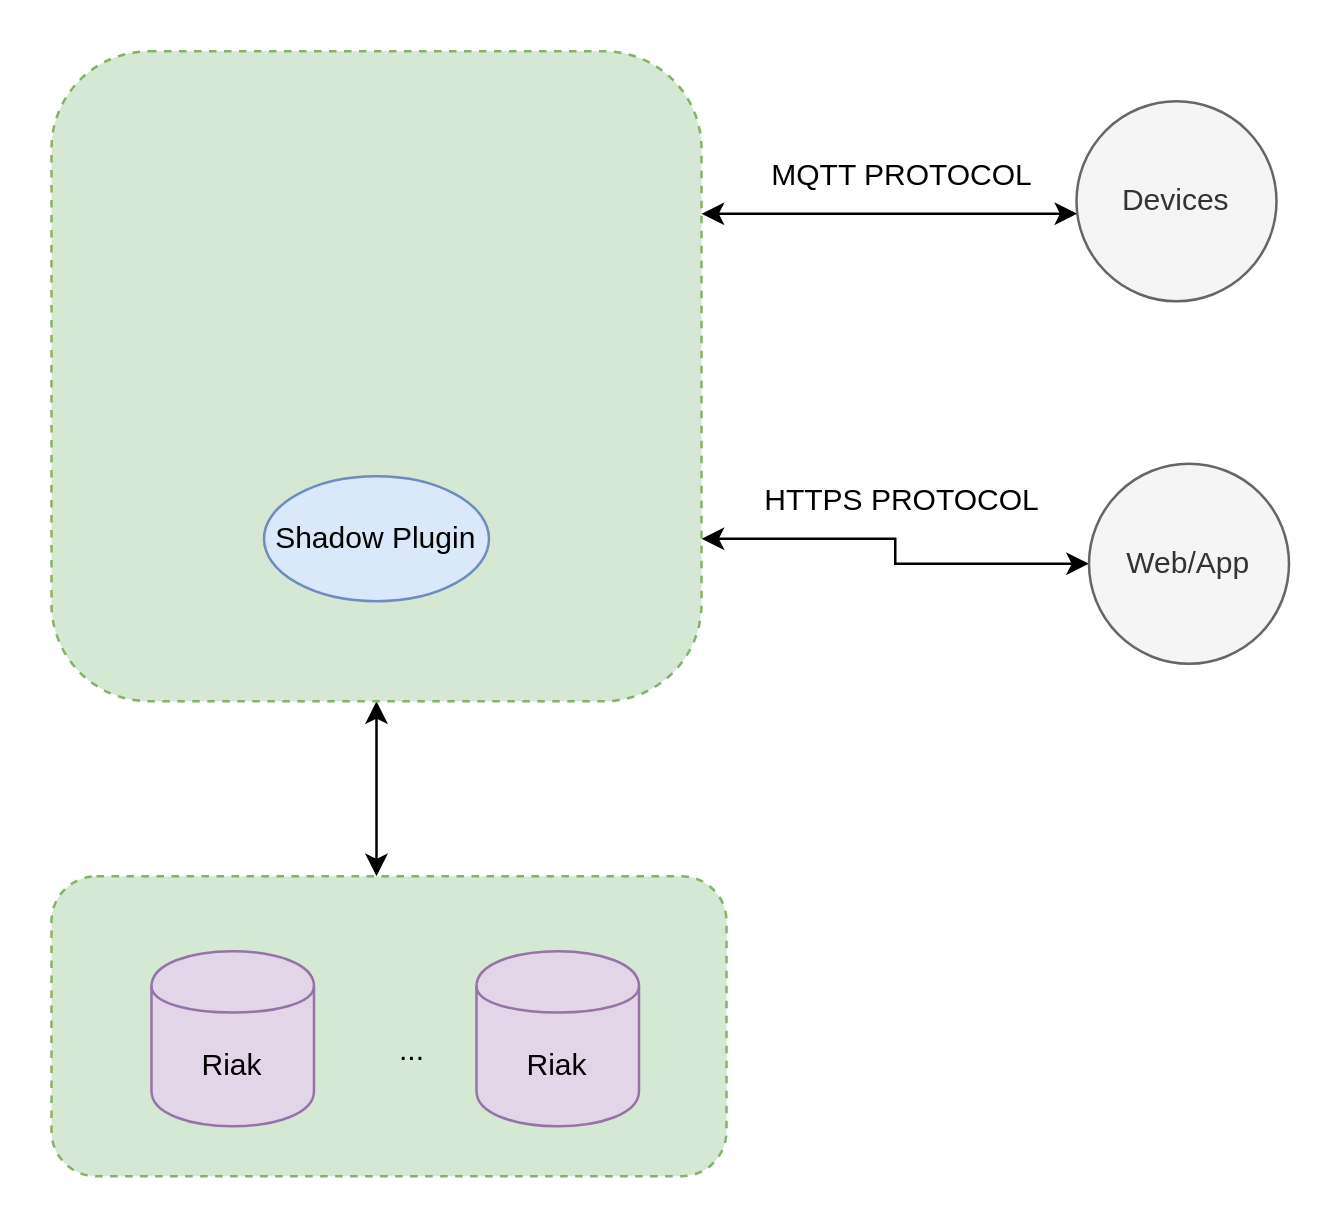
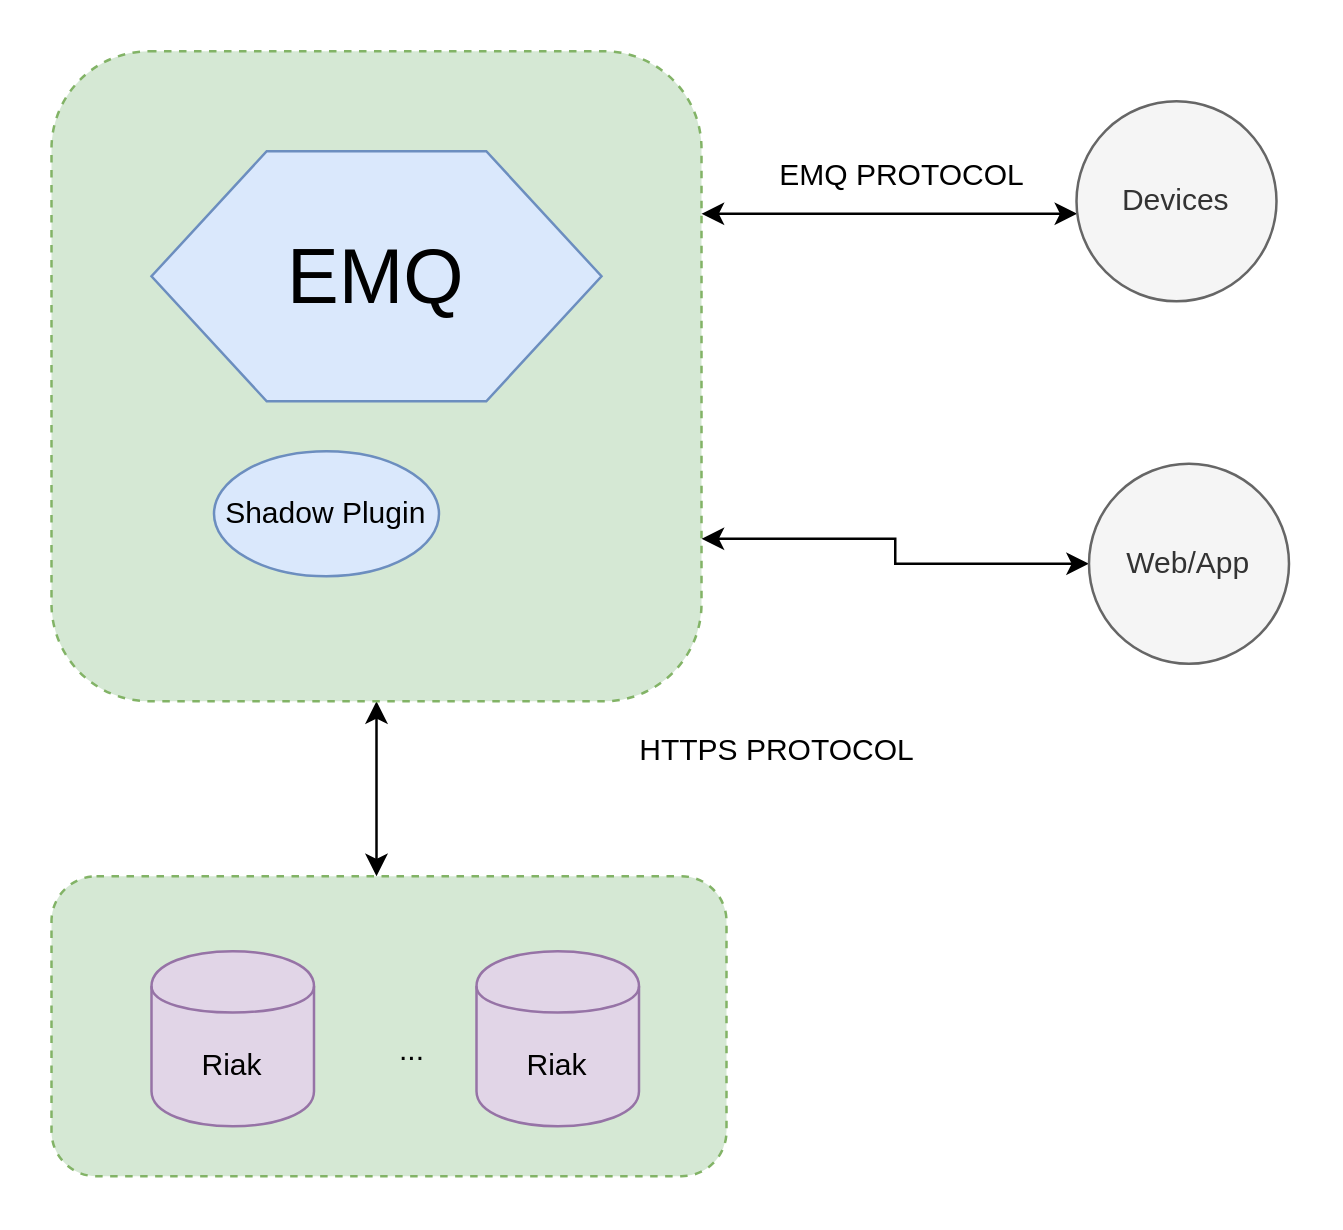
(903, 176) -> (903, 176)
none -> (376, 276)
(901, 501) -> (776, 751)
(376, 539) -> (326, 514)
